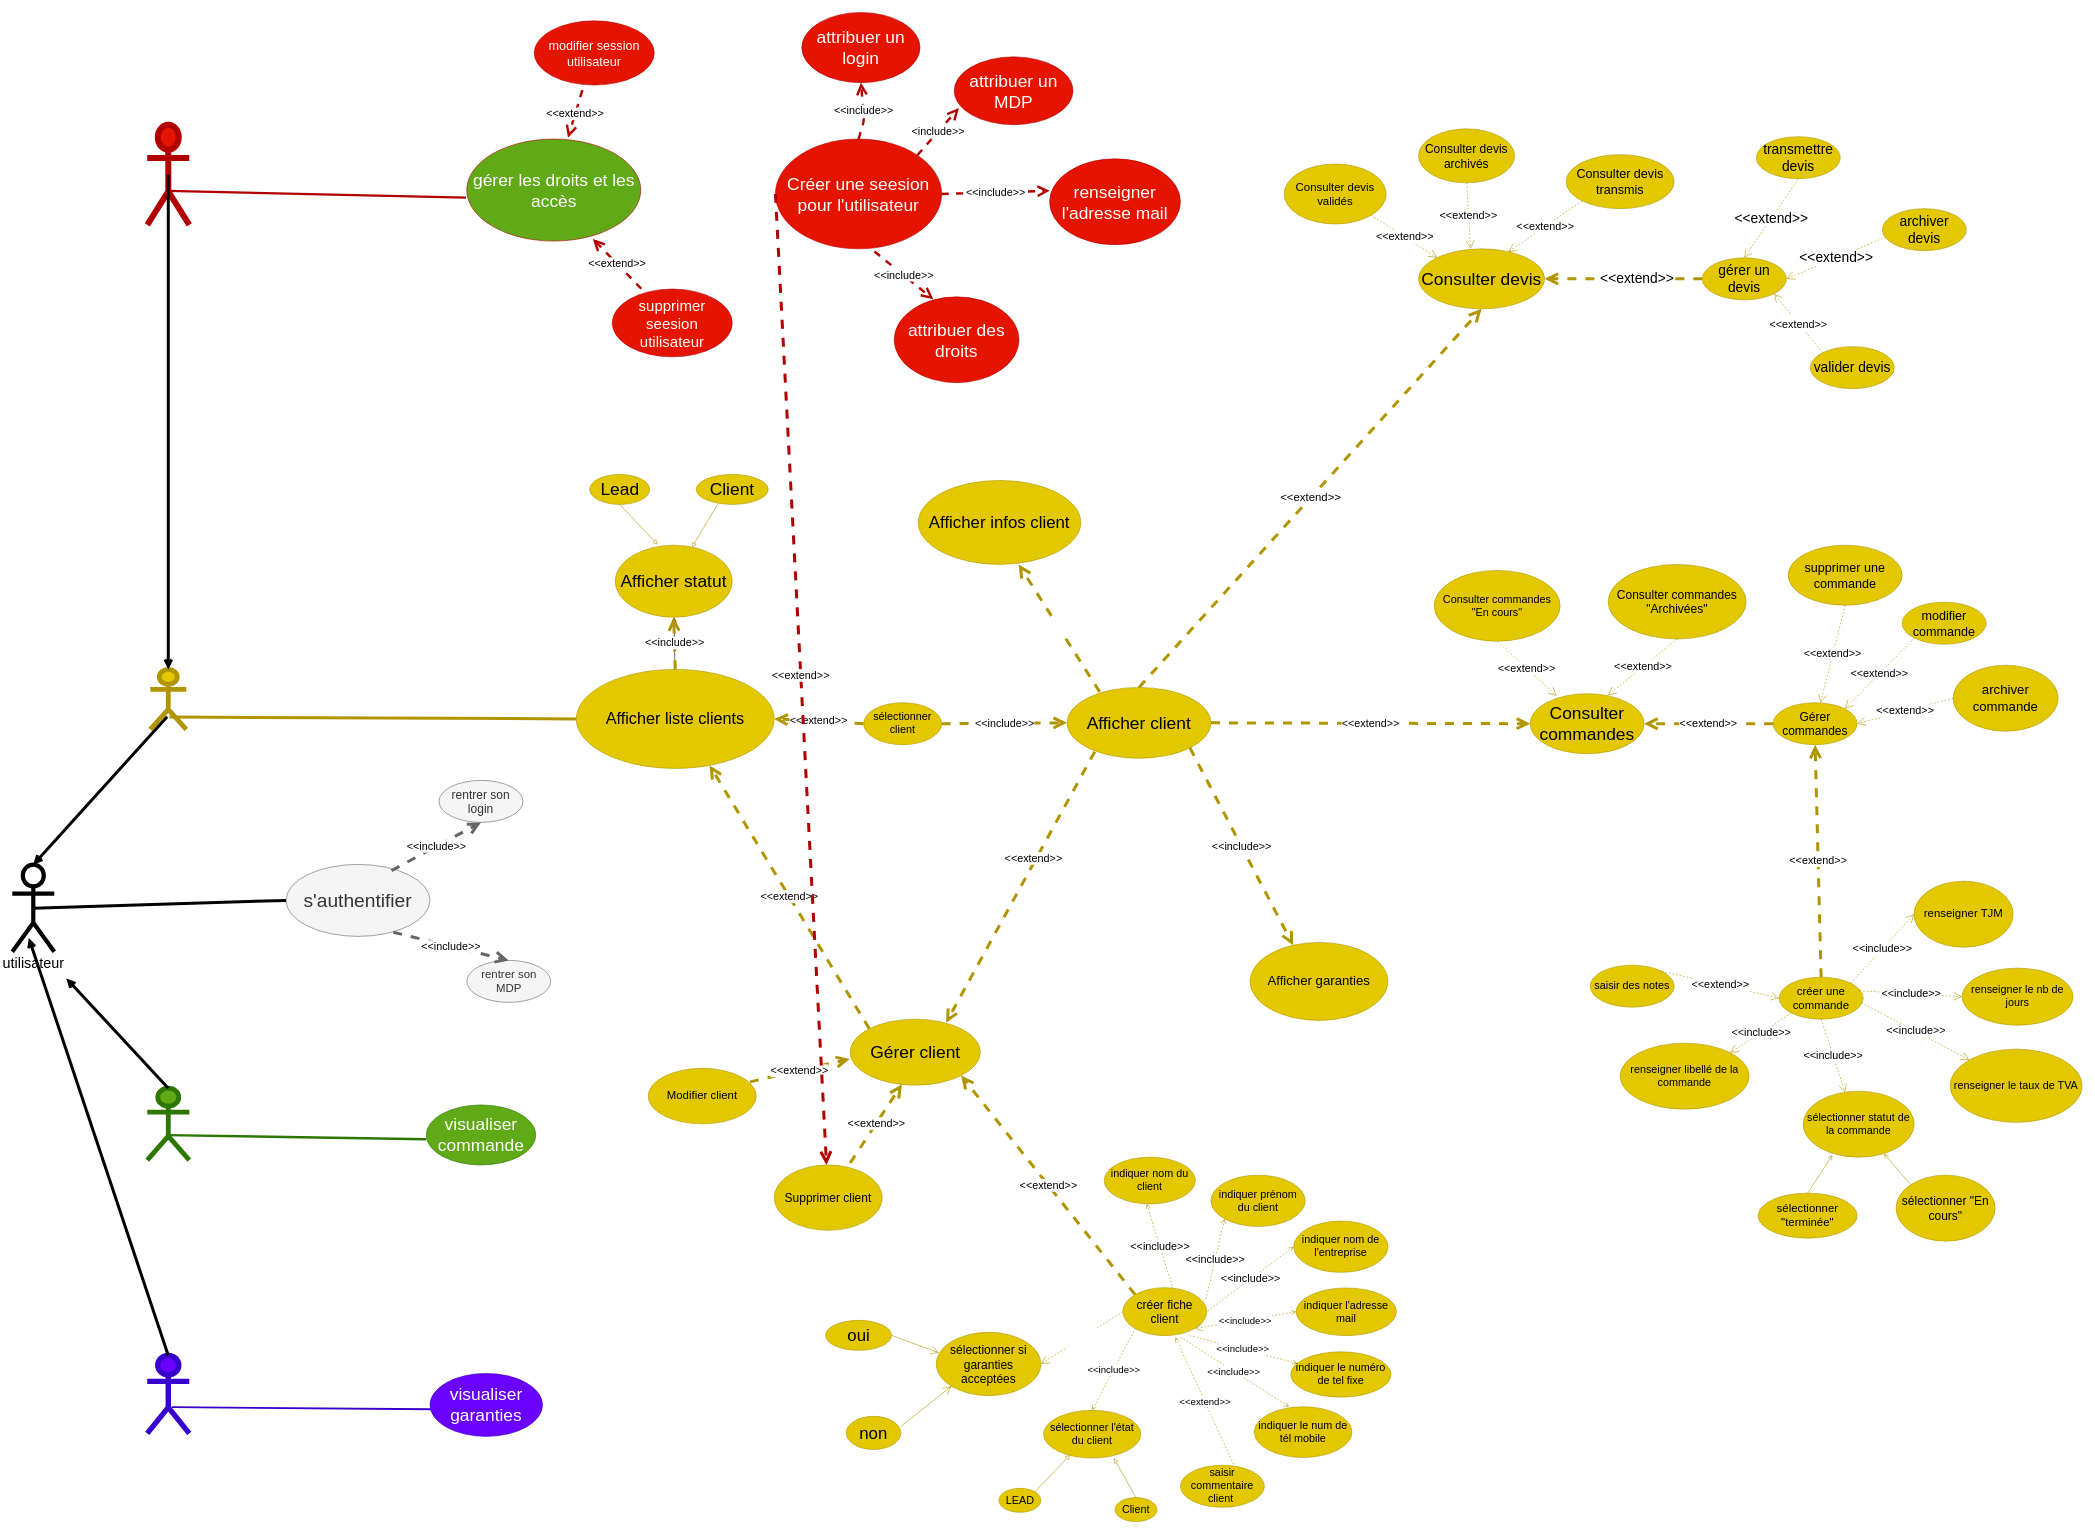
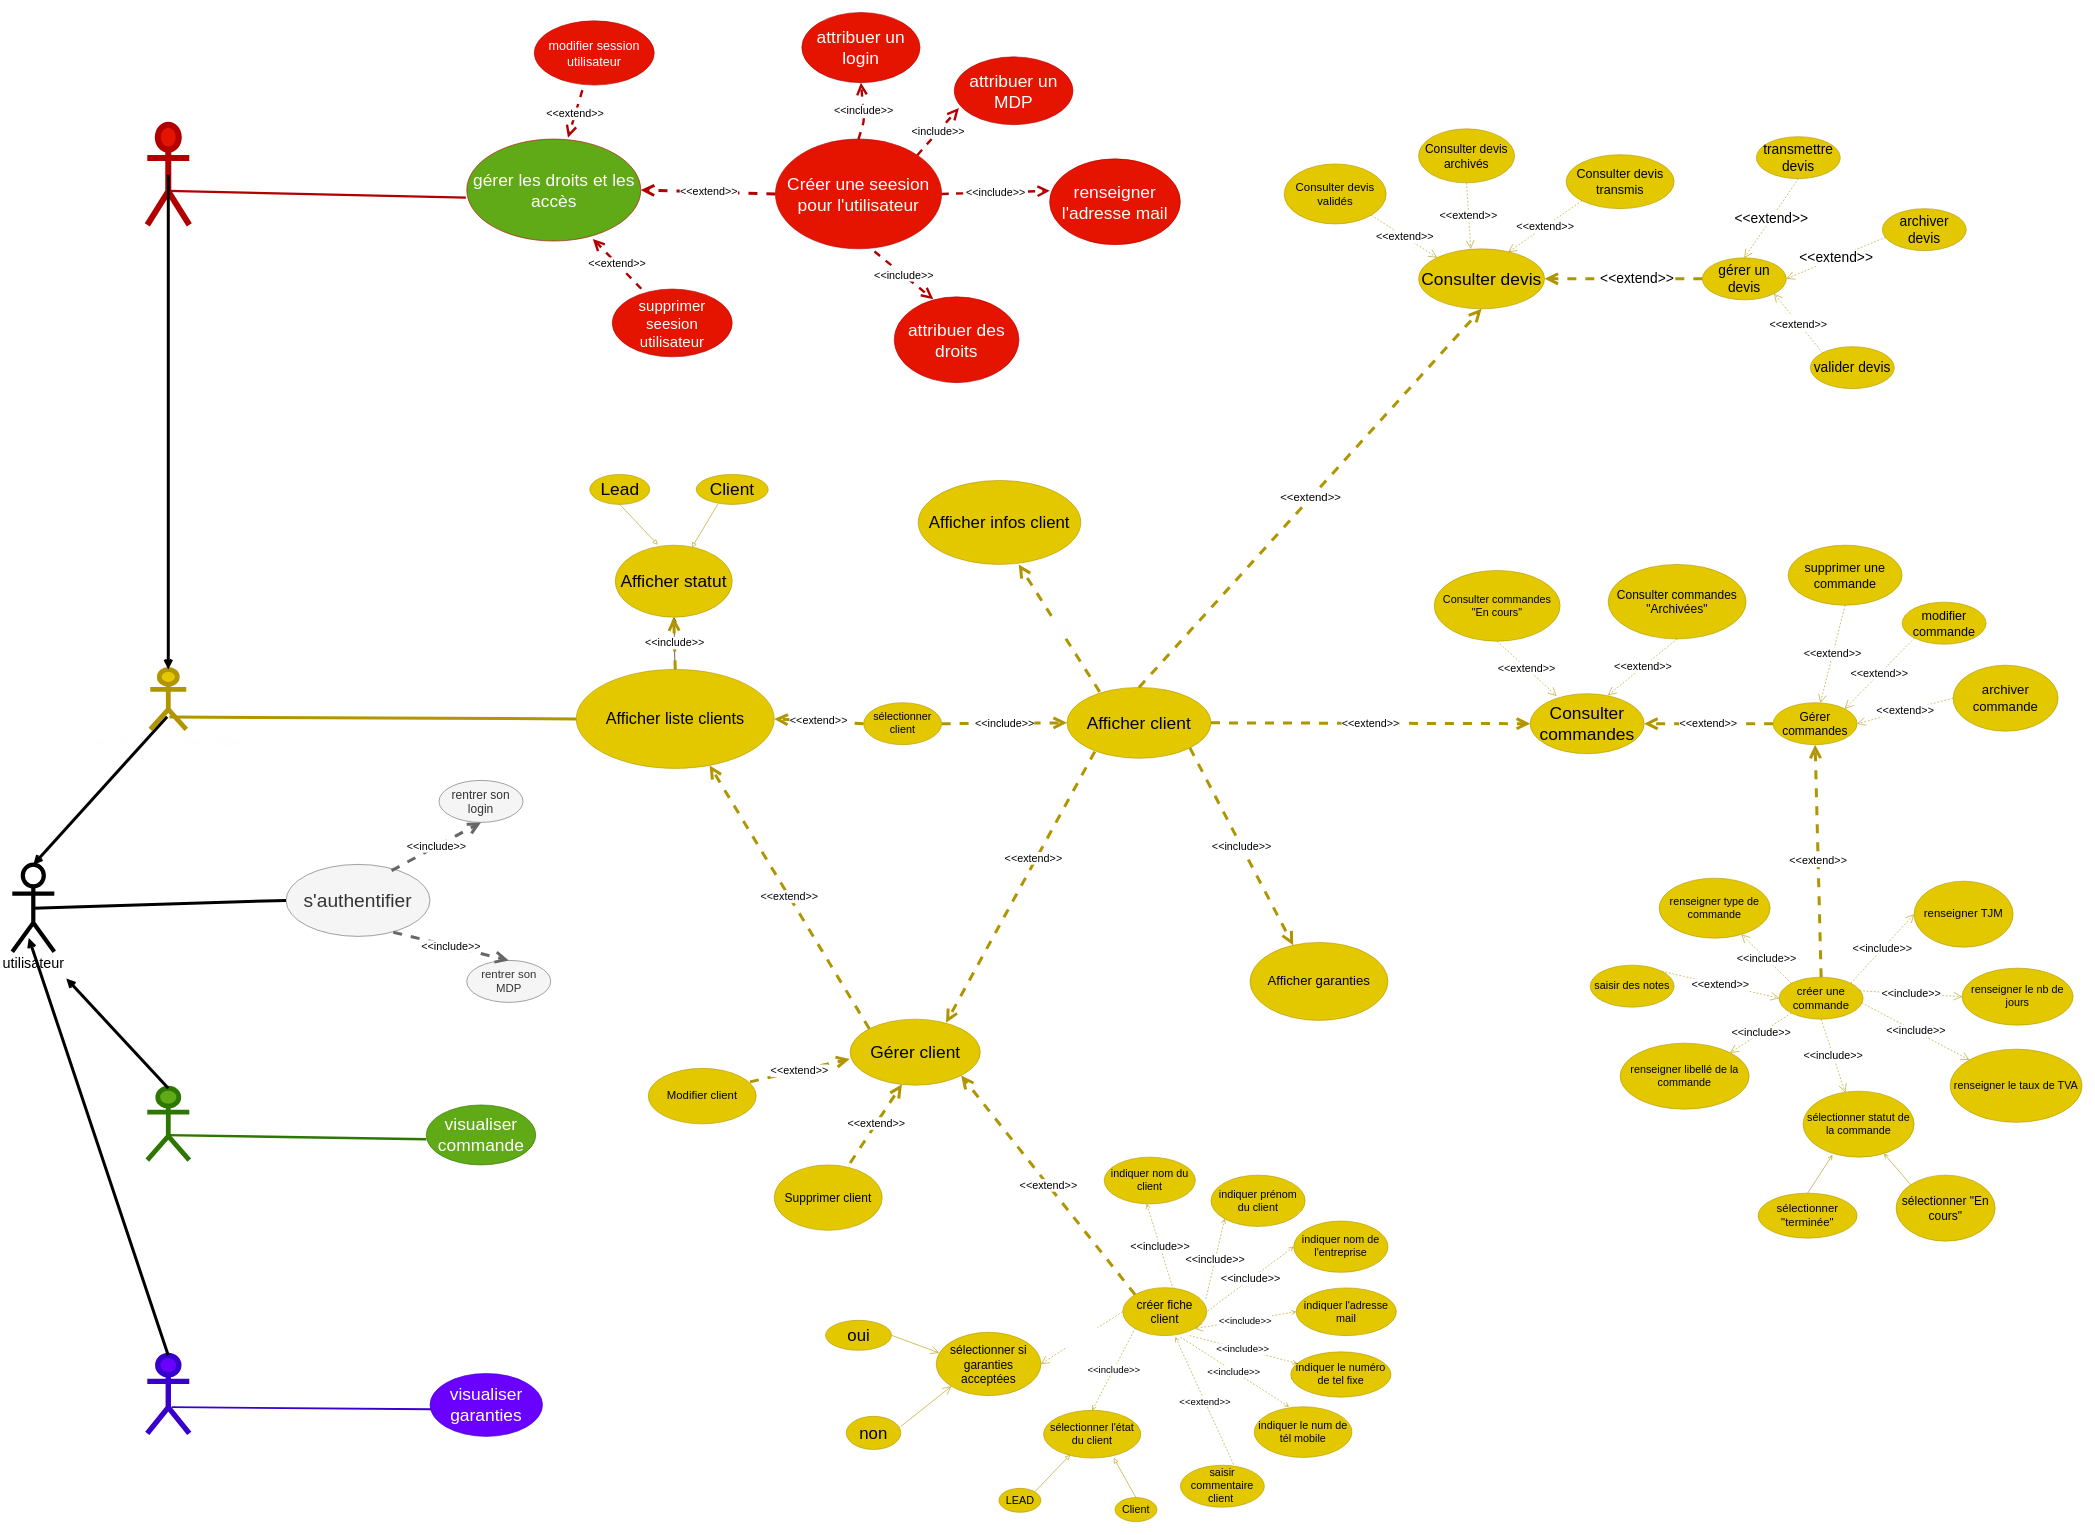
(795, 563) -> (712, 192)
none -> (1715, 908)
none -> (1766, 959)
